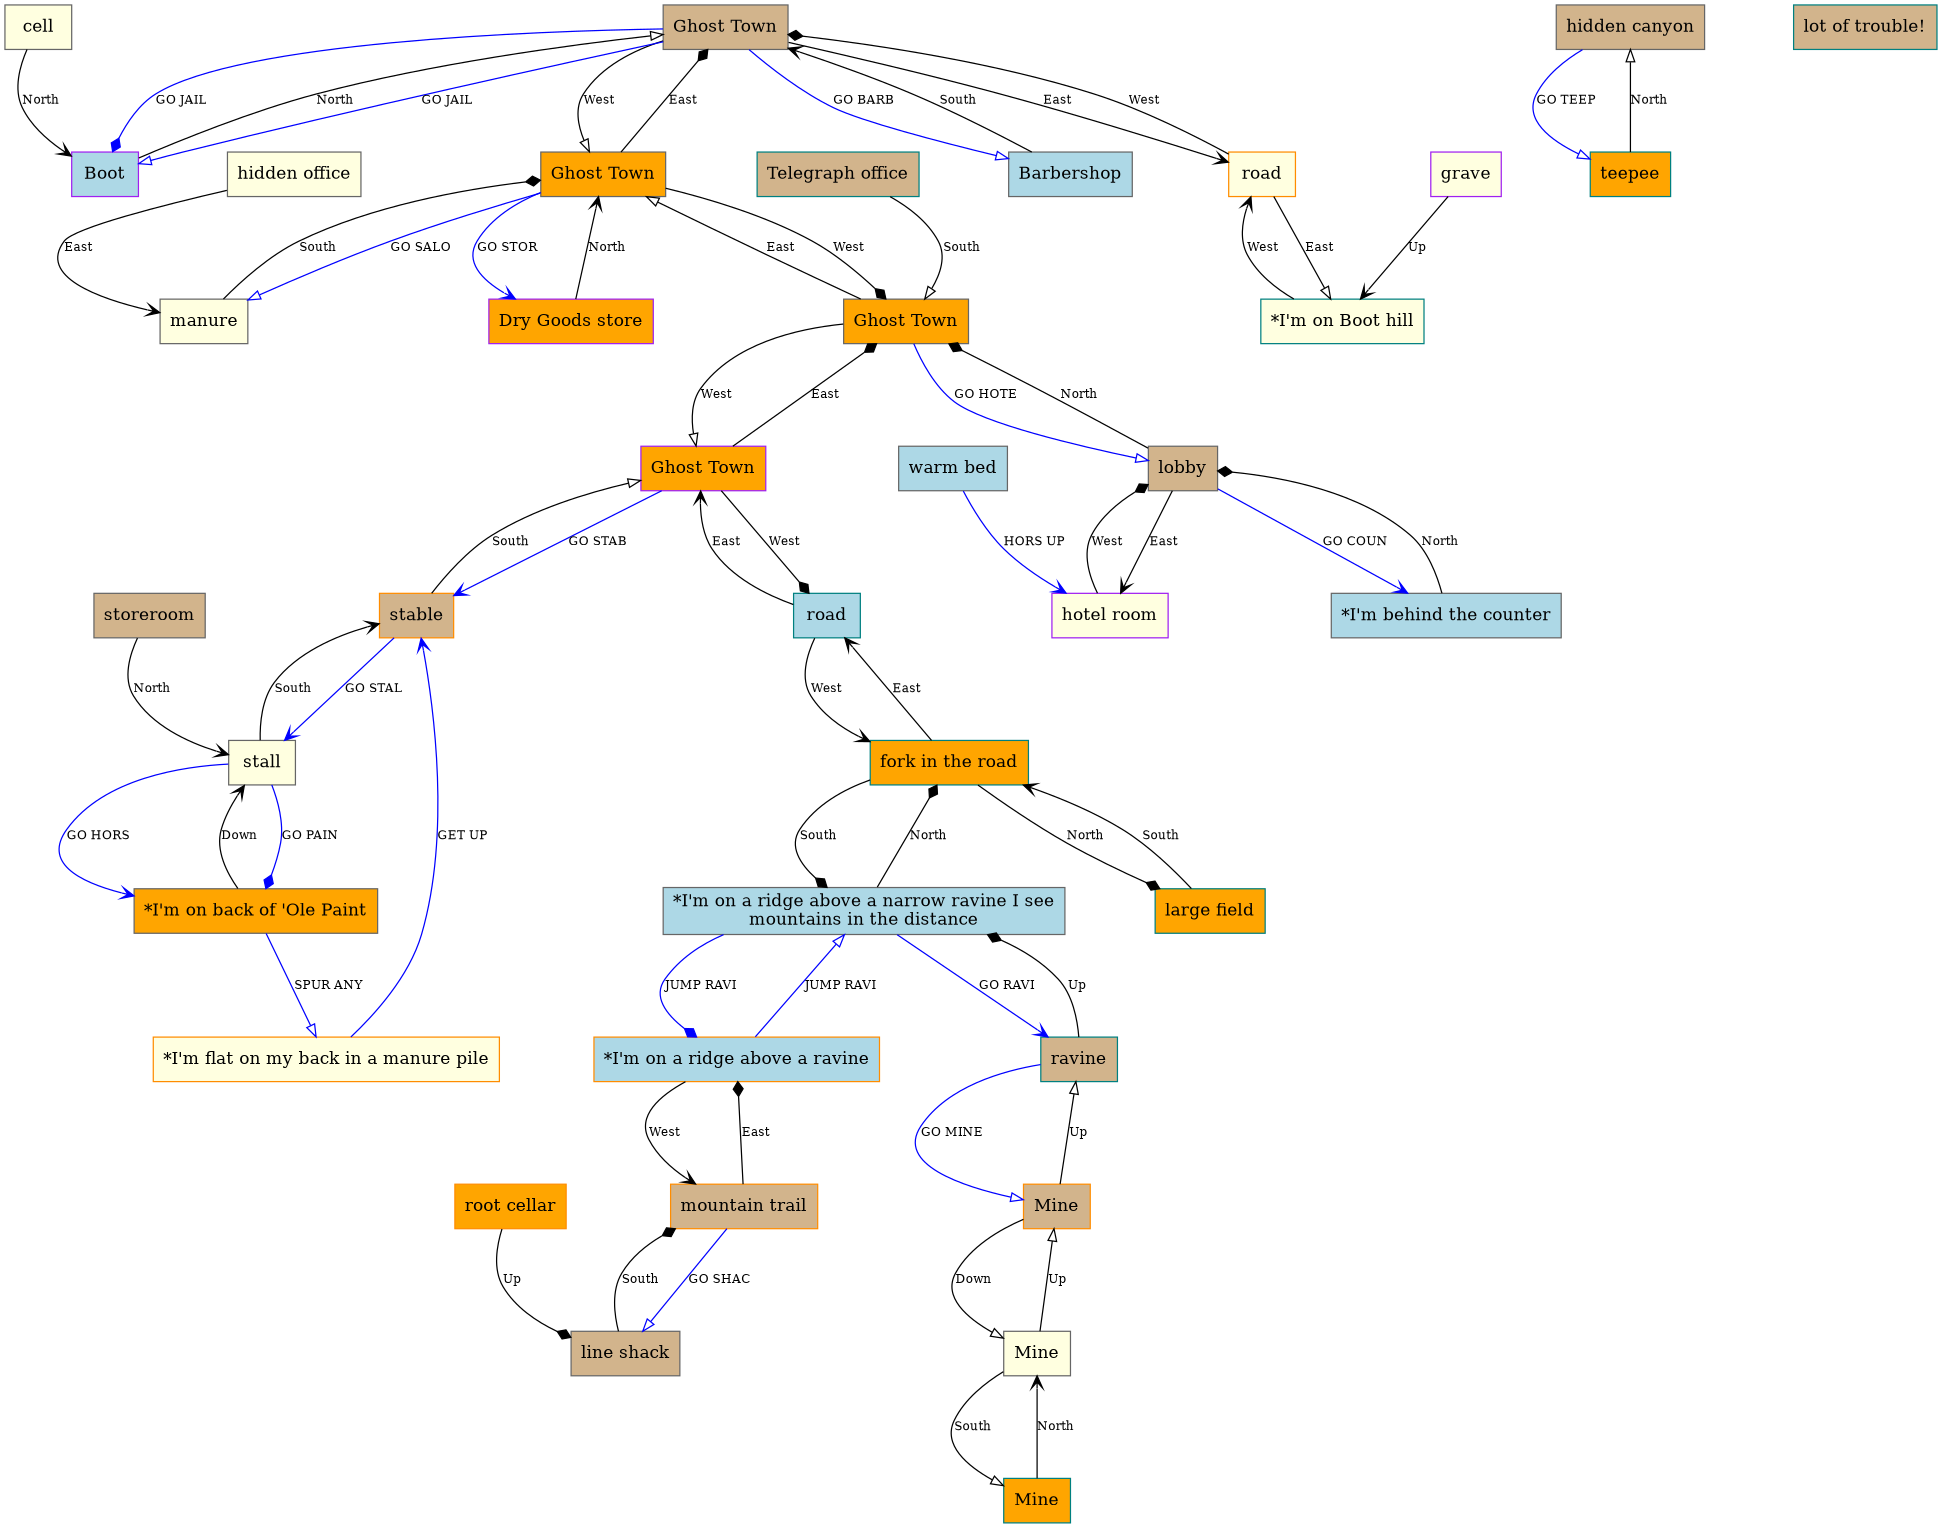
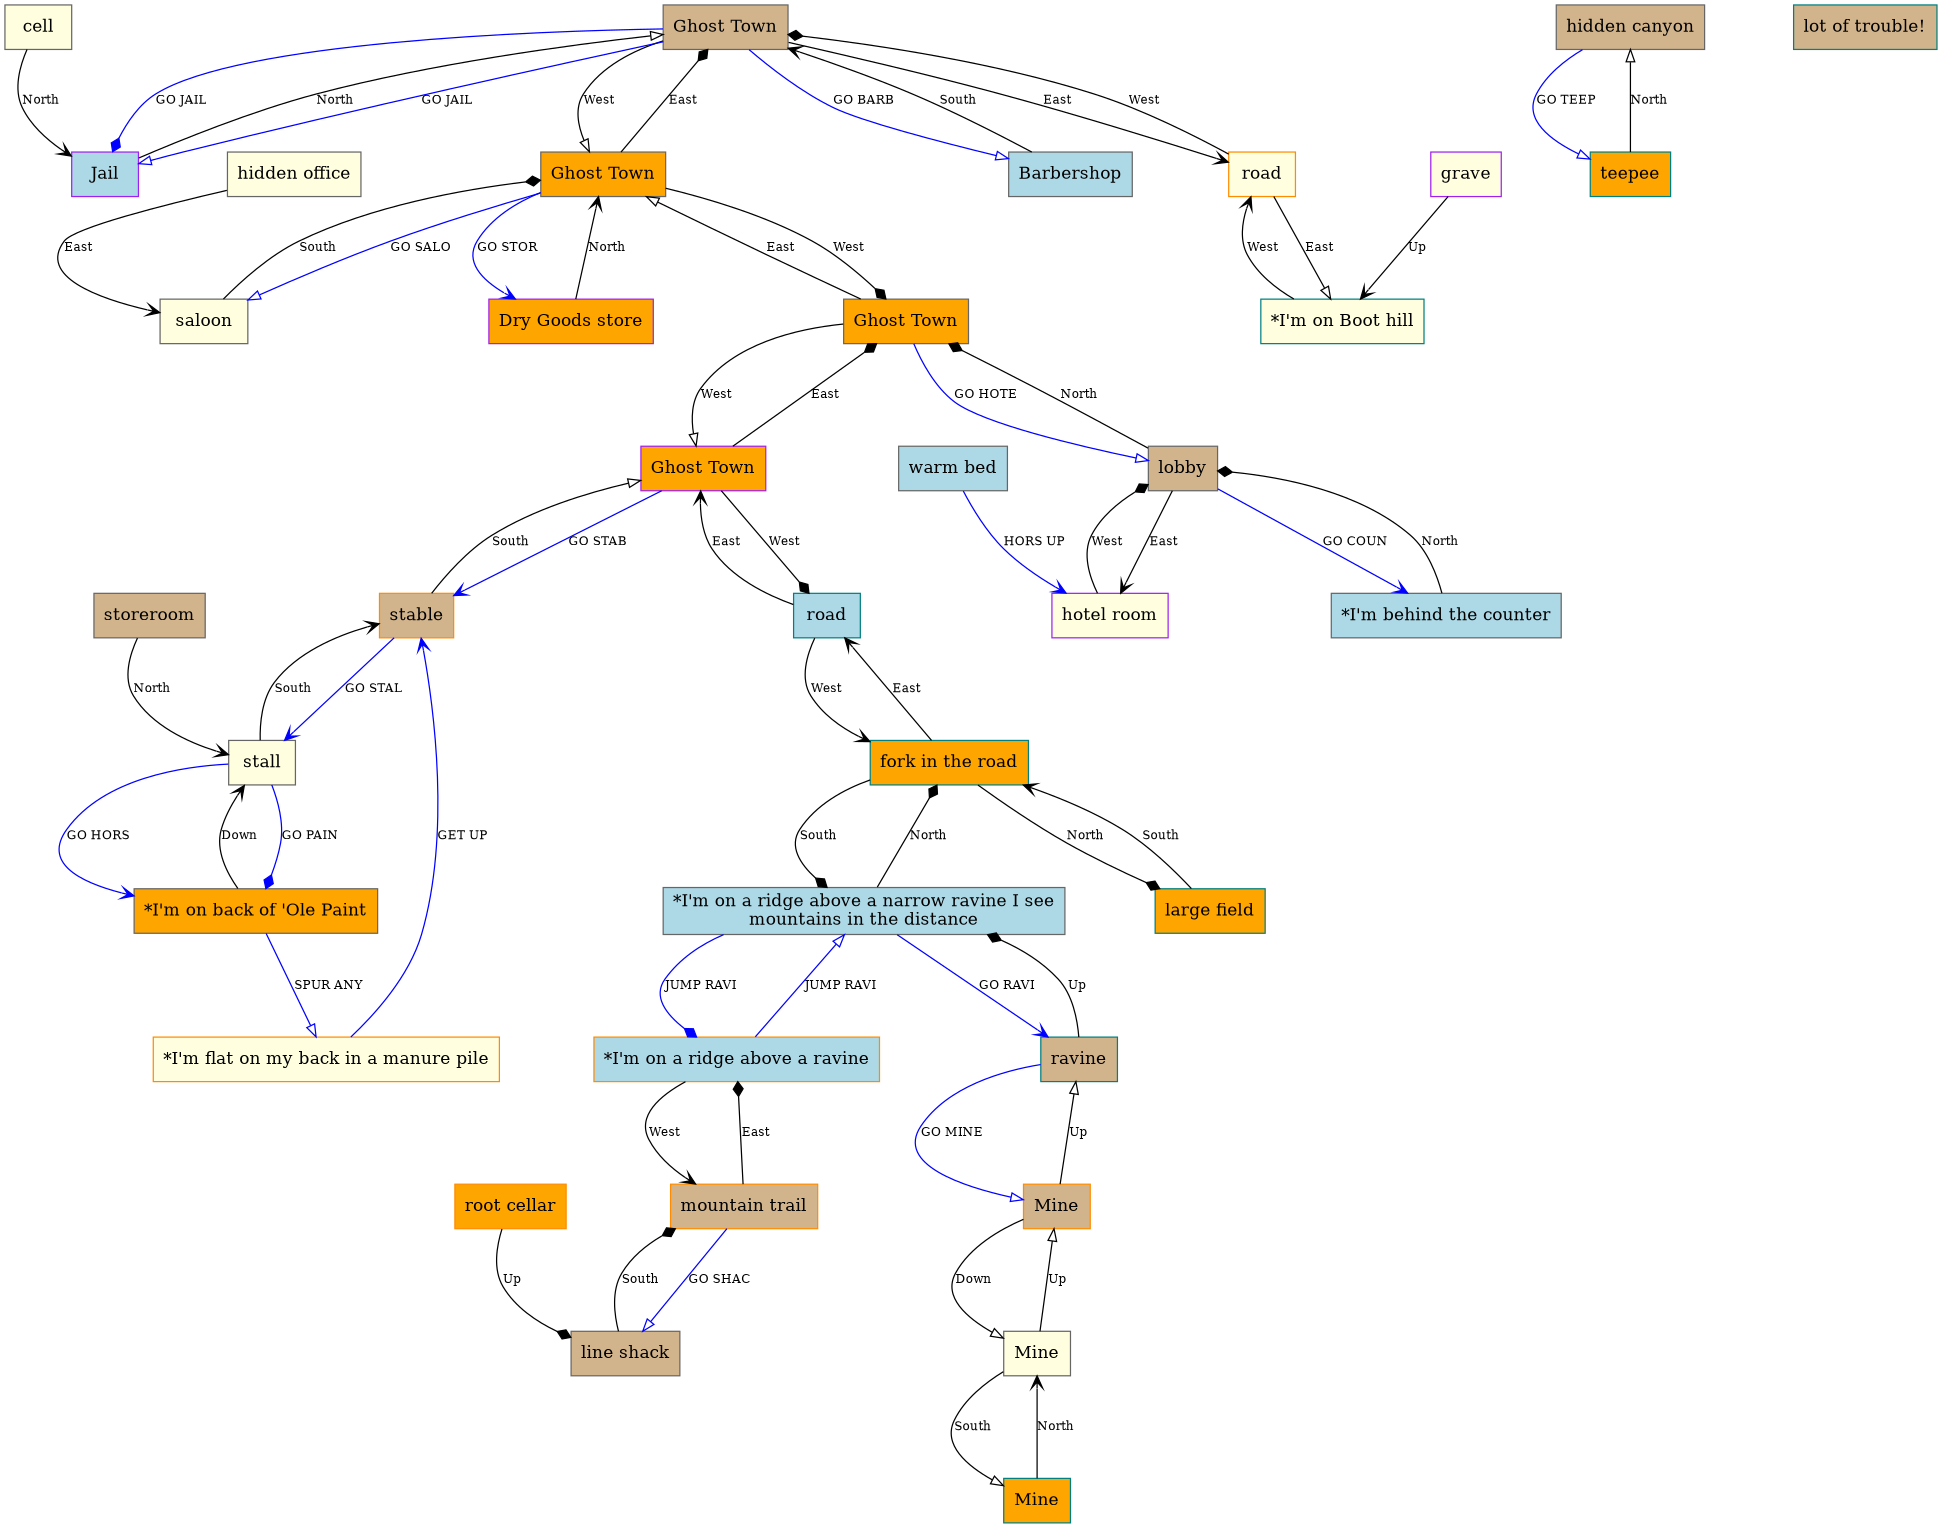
(105, 174) -> (105, 174)
(838, 174) -> none
(204, 321) -> (204, 321)
